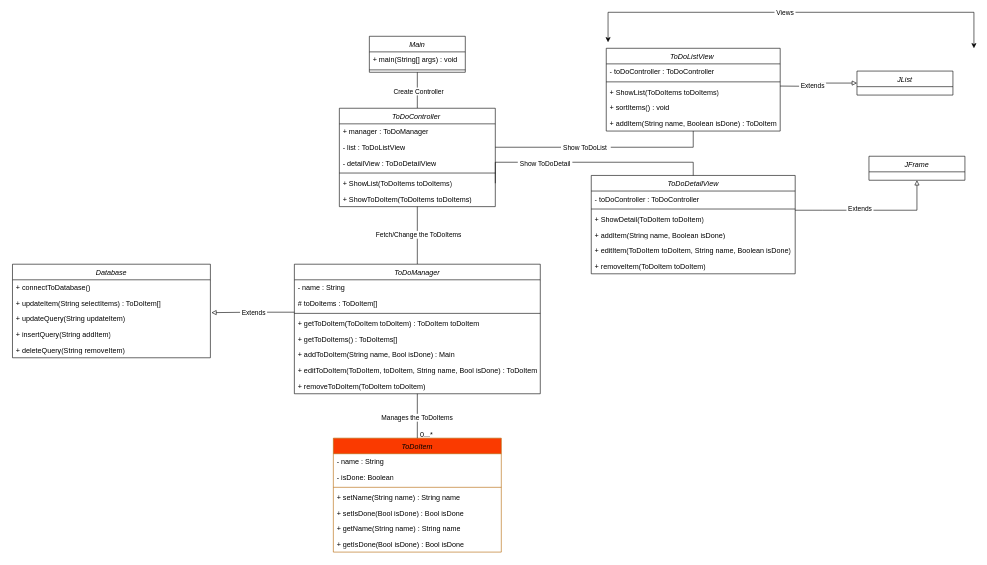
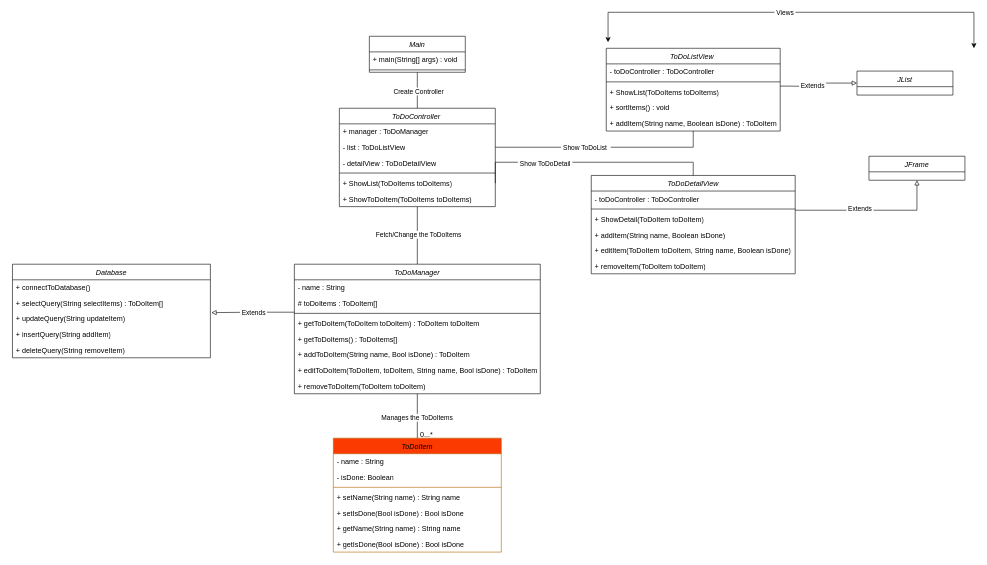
(100, 304) -> (101, 304)
(379, 356) -> (388, 356)
